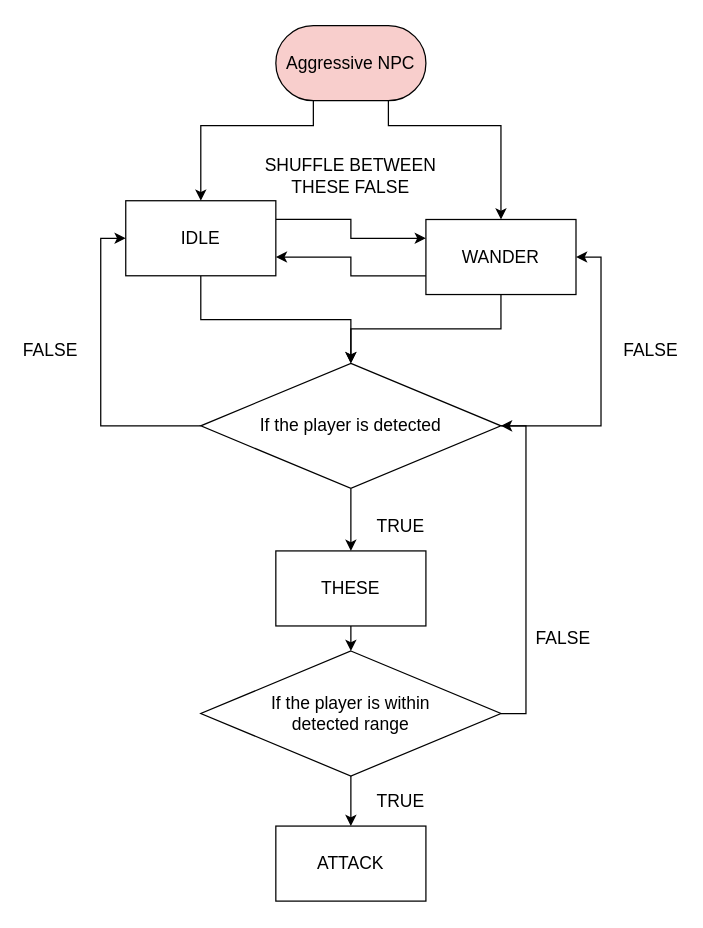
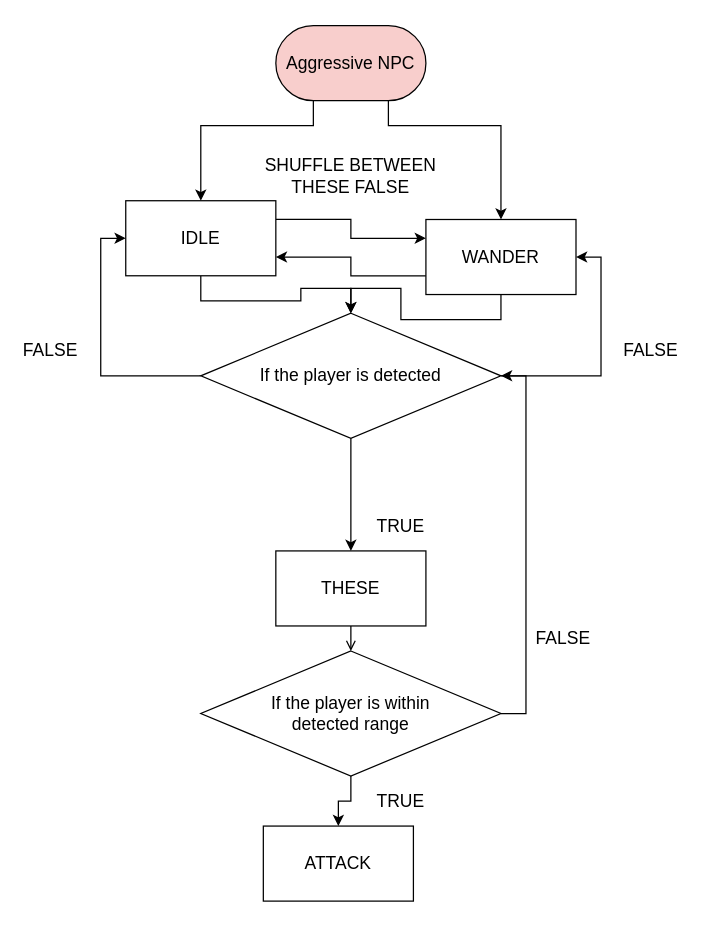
(351, 426) -> (351, 376)
(351, 641) -> (351, 642)
(351, 863) -> (338, 863)
